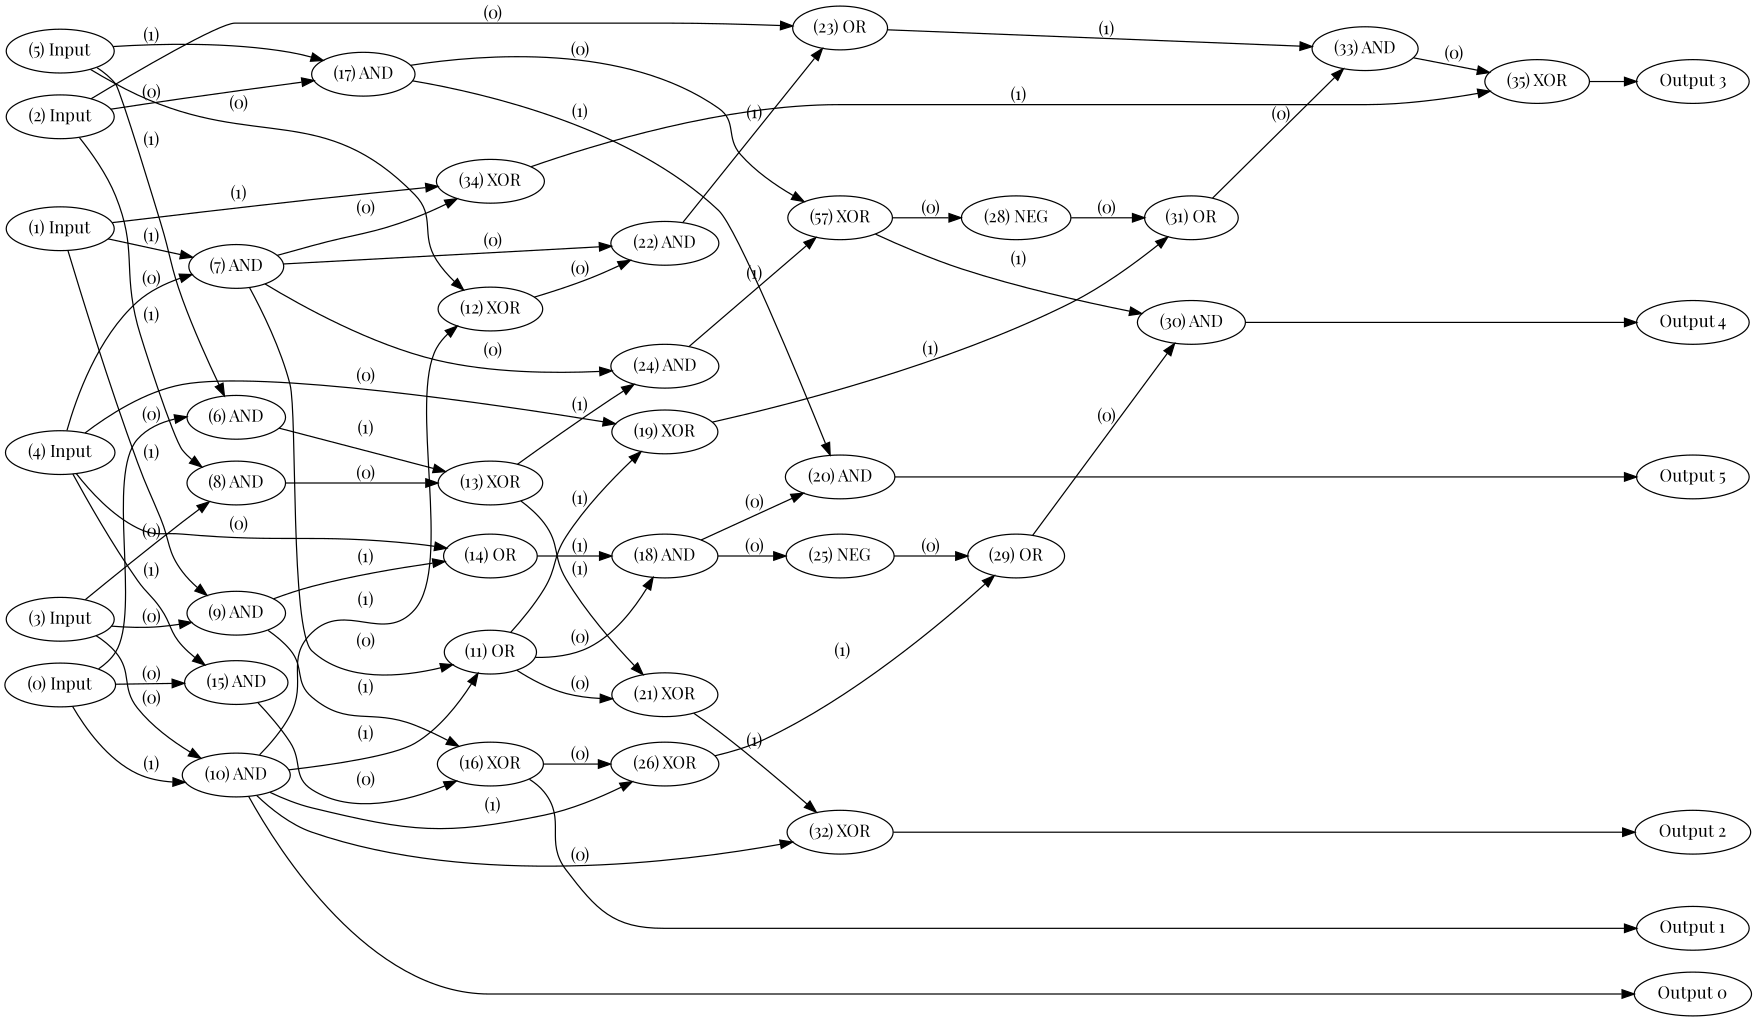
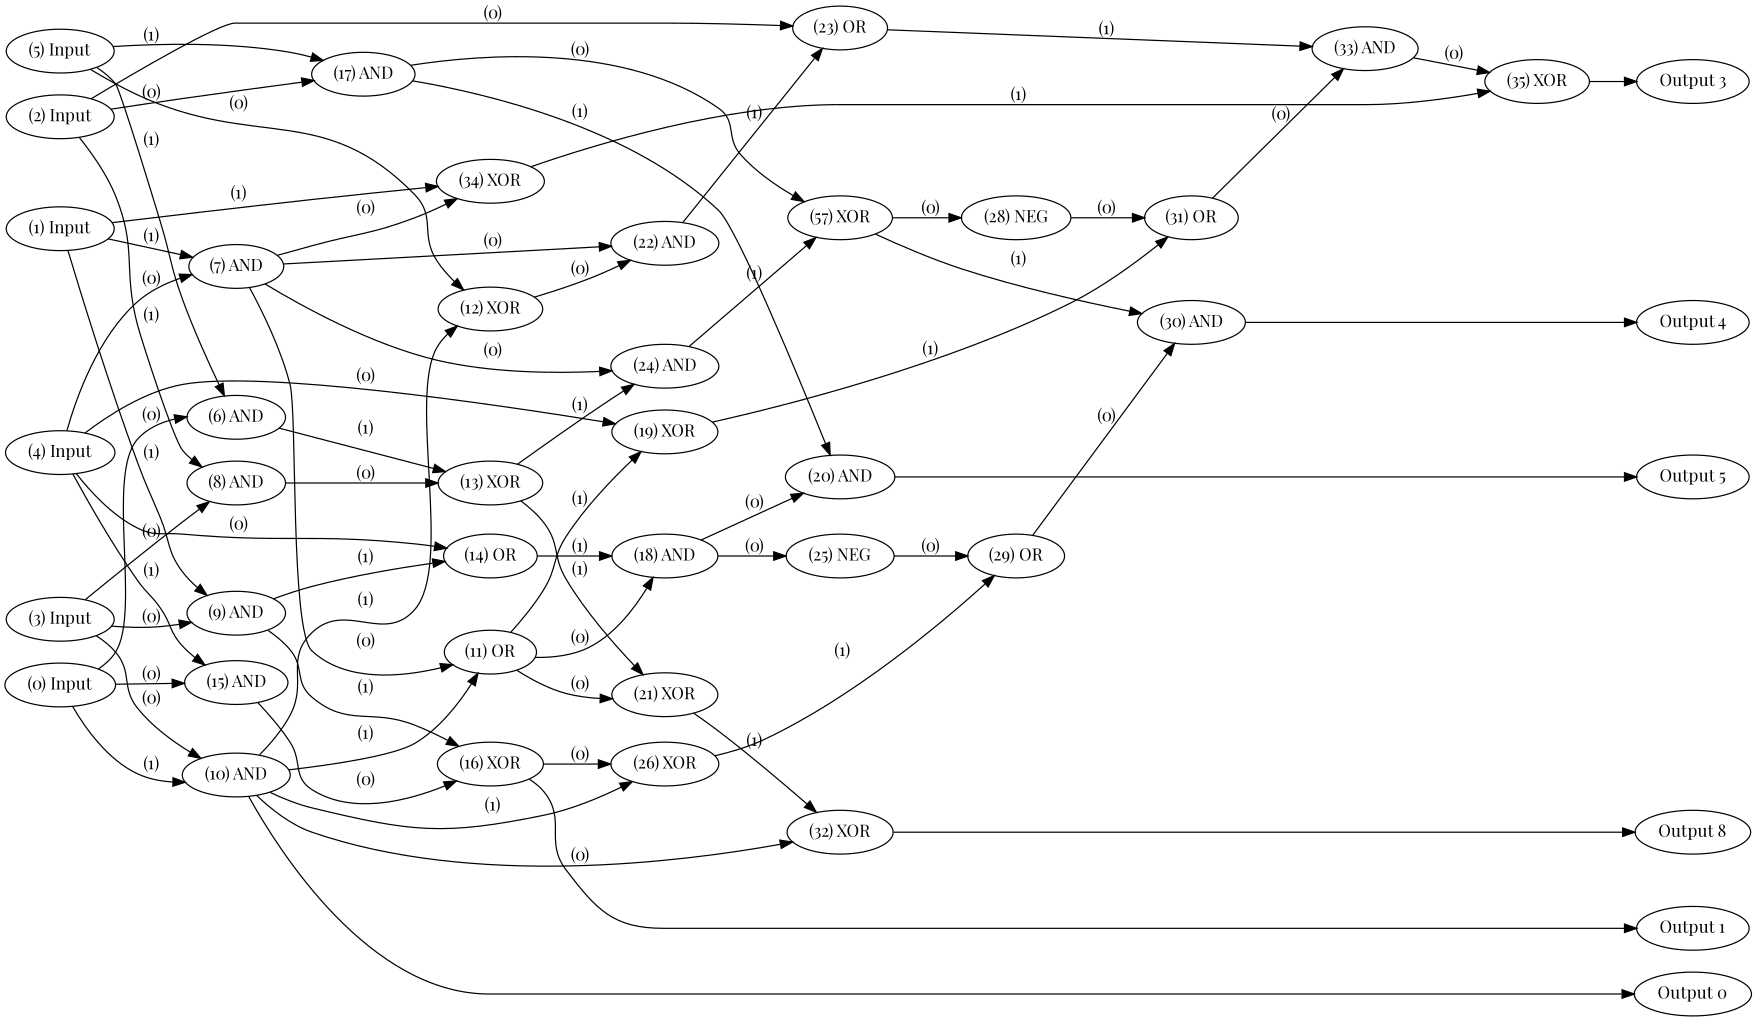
(1693, 832) -> (1693, 832)
